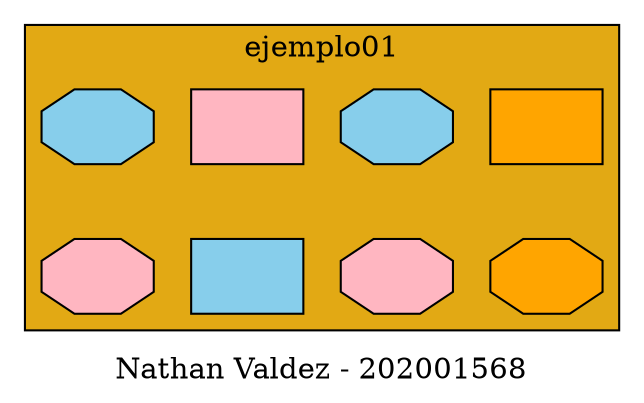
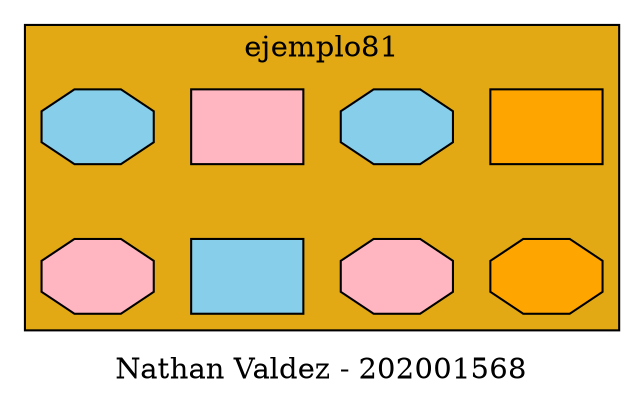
(322, 49) -> (322, 49)
